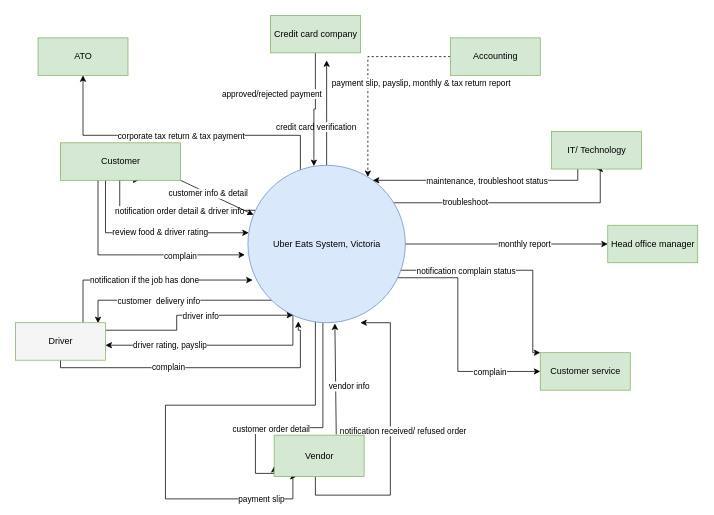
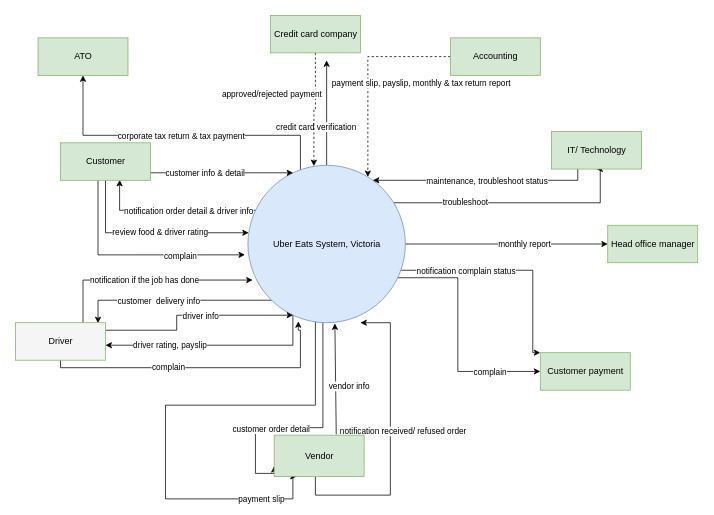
(314, 128) -> (314, 128)
(120, 162) -> (105, 162)
(586, 372) -> (586, 372)
